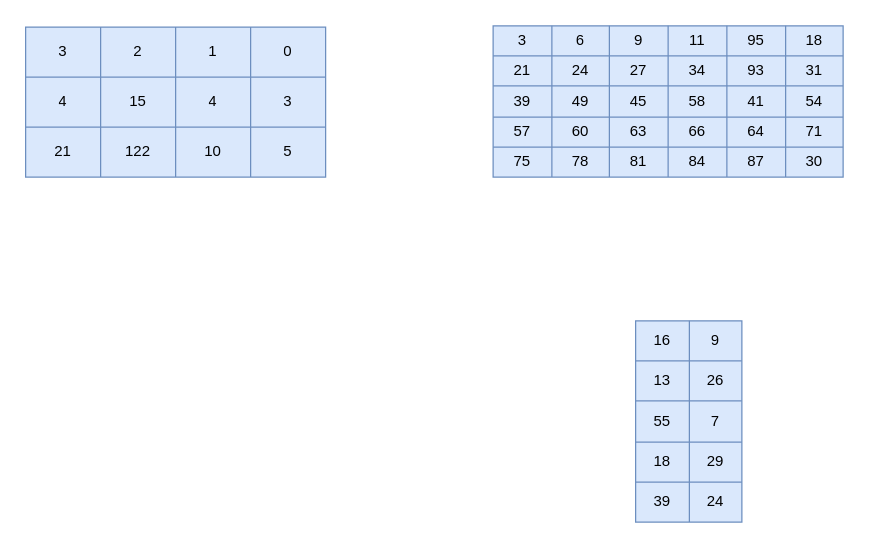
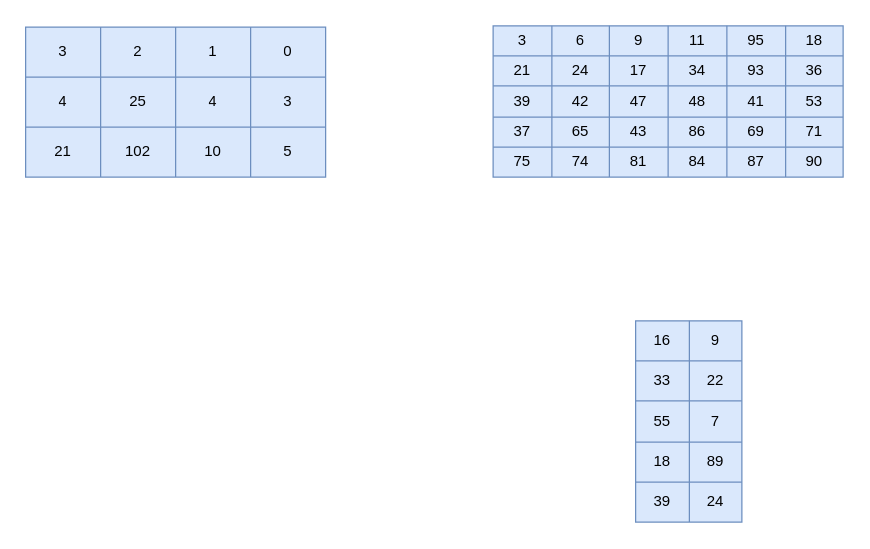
(639, 71) -> (639, 71)
(814, 71) -> (814, 71)
(138, 102) -> (138, 102)
(581, 102) -> (581, 102)
(639, 102) -> (639, 102)
(698, 102) -> (698, 102)
(814, 102) -> (814, 102)
(523, 132) -> (523, 132)
(581, 132) -> (581, 132)
(639, 132) -> (639, 132)
(698, 132) -> (698, 132)
(756, 132) -> (756, 132)
(138, 152) -> (138, 152)
(581, 162) -> (581, 162)
(814, 162) -> (814, 162)
(663, 381) -> (663, 381)
(716, 381) -> (716, 381)
(716, 462) -> (716, 462)
